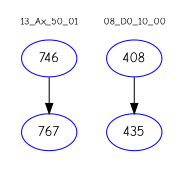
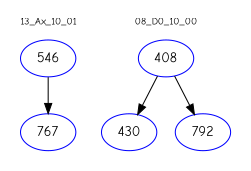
(50, 22) -> (49, 22)
(49, 58) -> (48, 58)
(134, 132) -> (129, 132)
none -> (203, 132)
